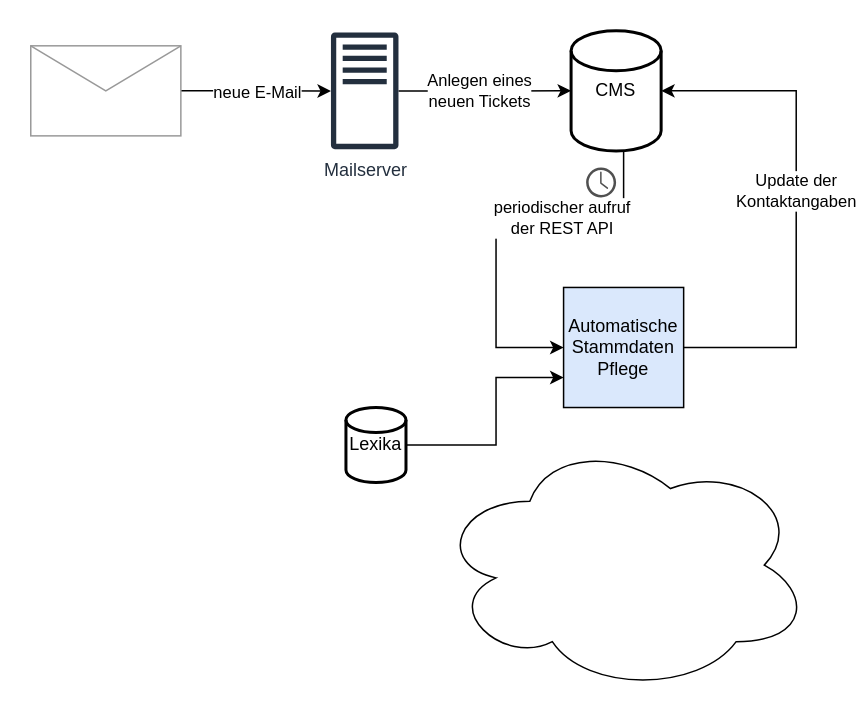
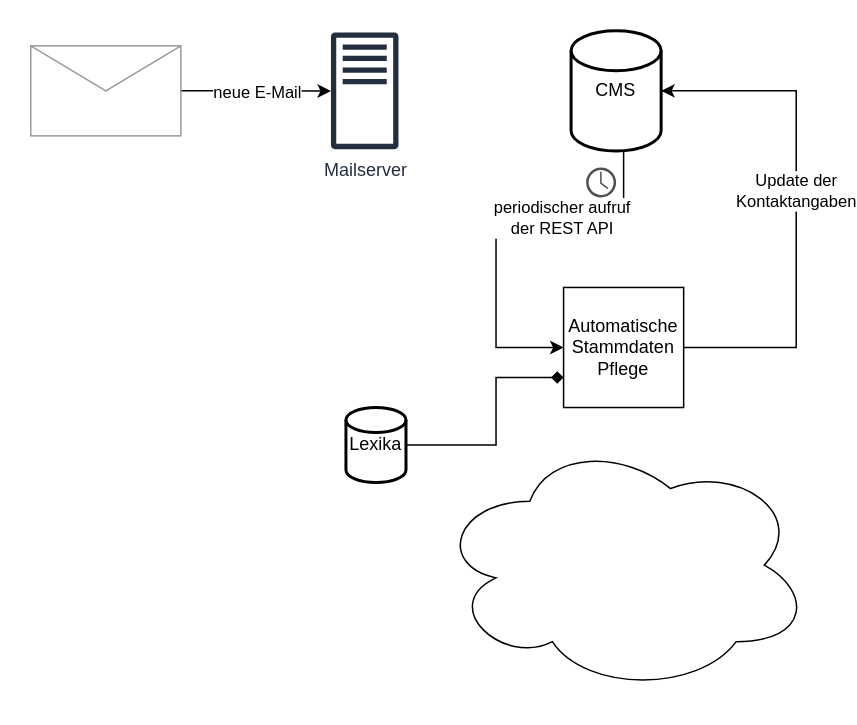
(545, 91) -> none
(623, 347) -> (623, 347)
(552, 377) -> (551, 377)
